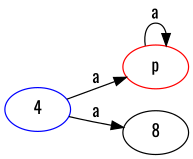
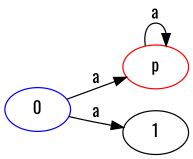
(38, 109) -> (38, 109)
(156, 133) -> (156, 133)
